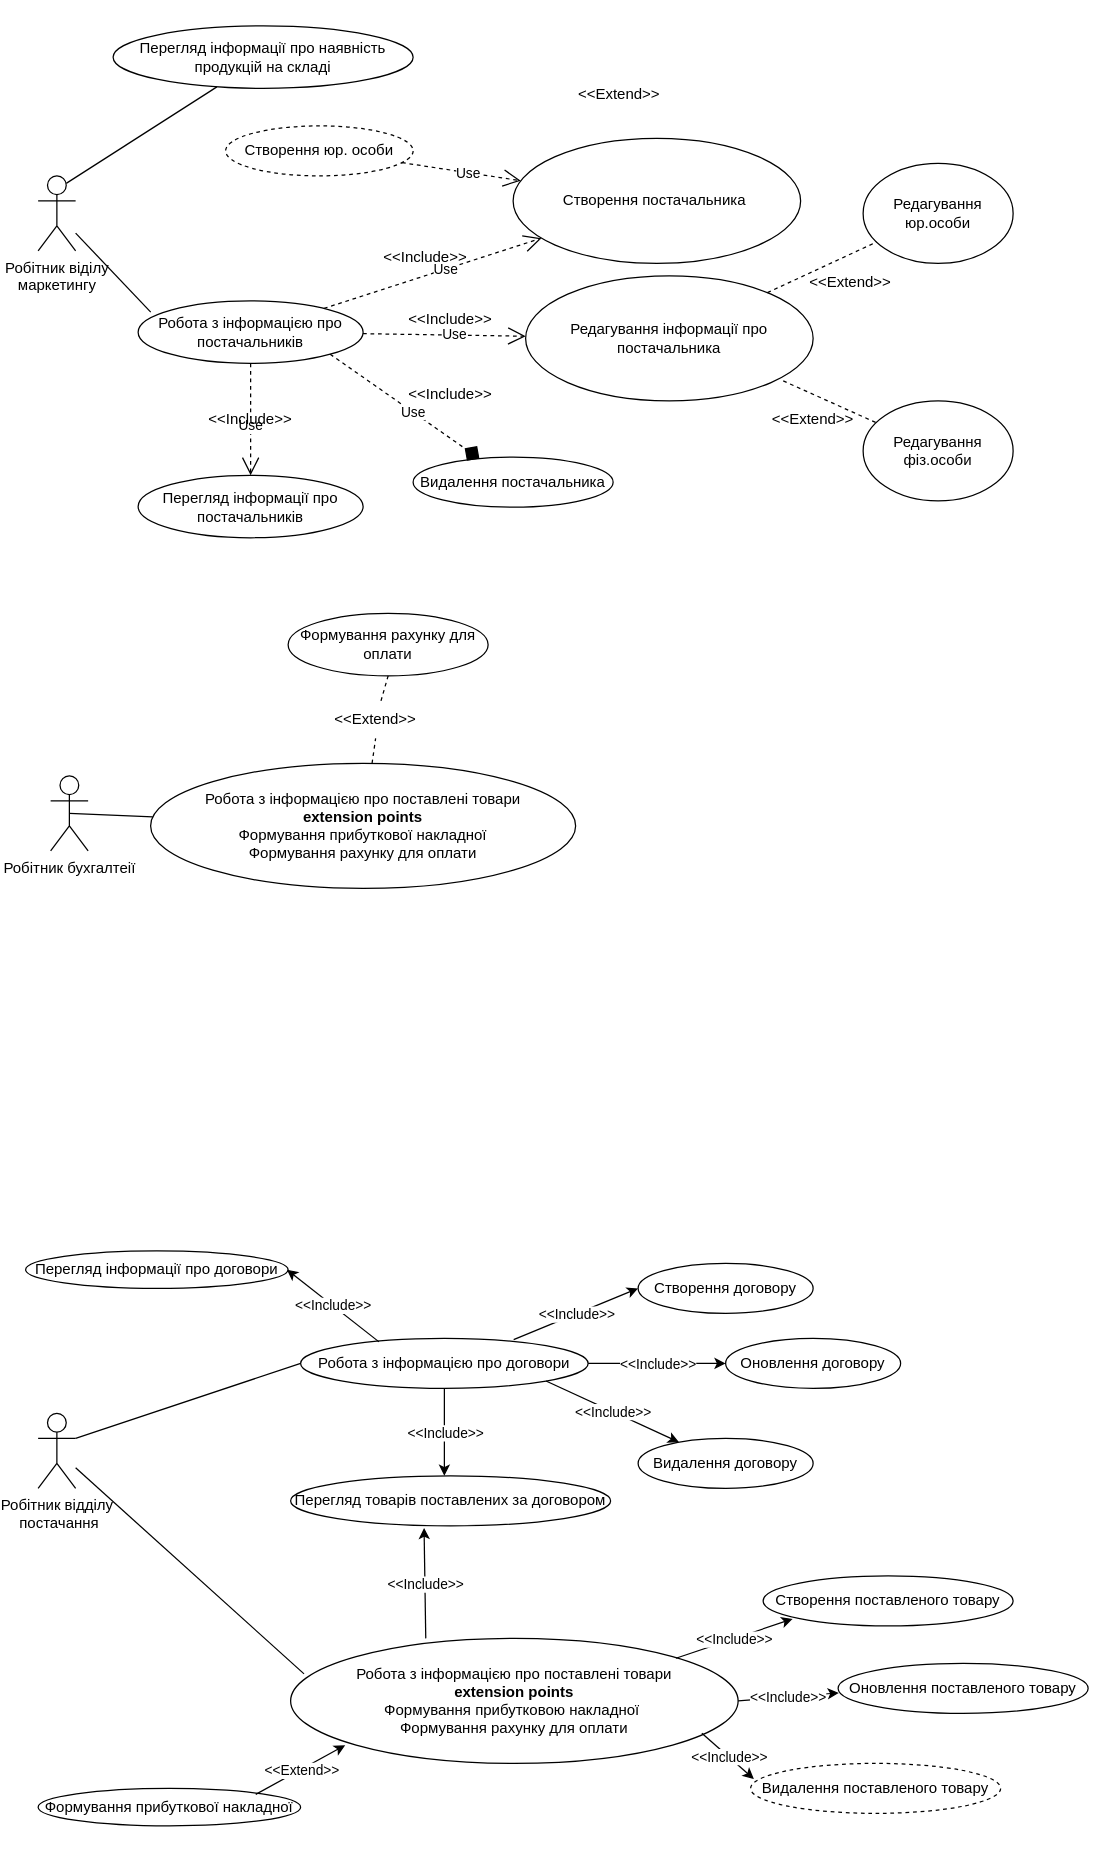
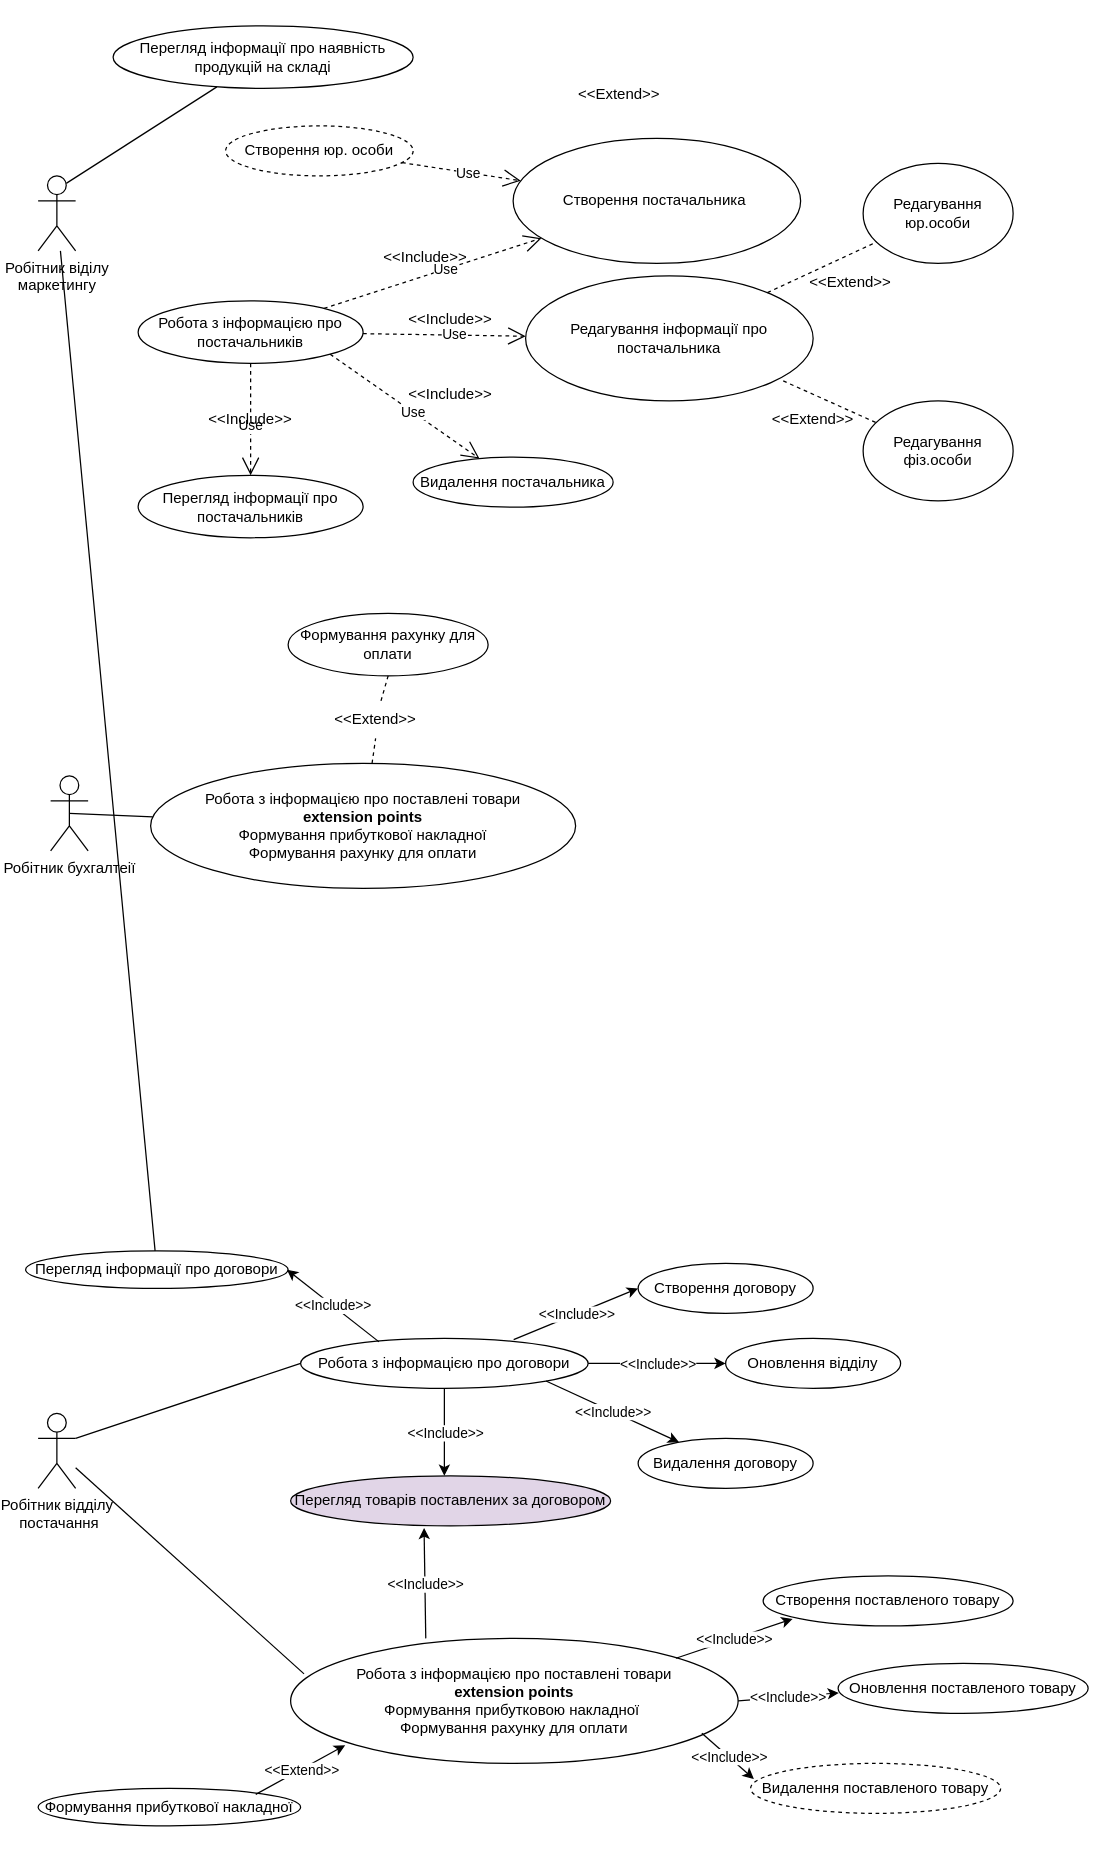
(113, 272) -> (108, 751)
(464, 447) -> (470, 452)
(813, 1363) -> (813, 1363)
(451, 1501) -> (451, 1501)
